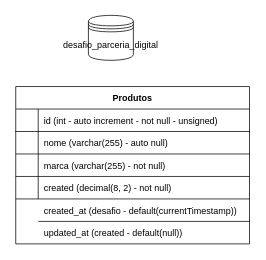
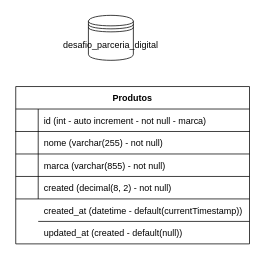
(144, 121) -> (138, 121)
(115, 143) -> (112, 143)
(115, 166) -> (115, 166)
(157, 211) -> (160, 211)
